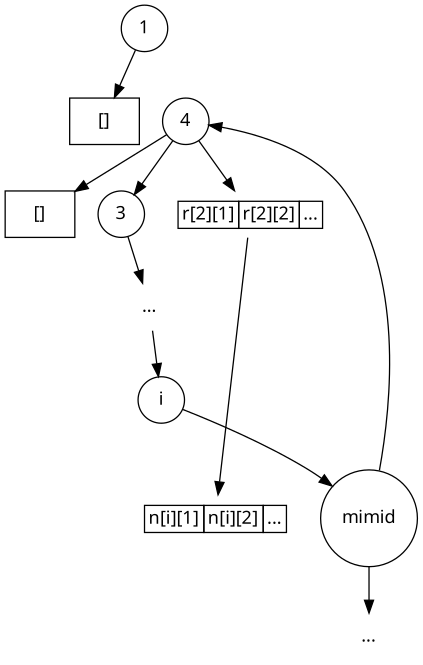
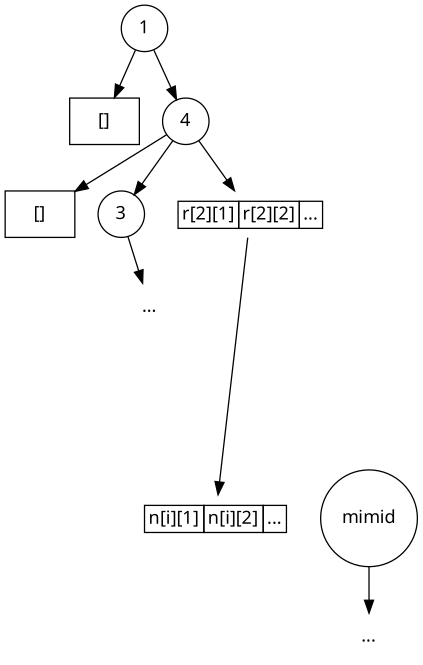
(376, 257) -> (162, 69)
(161, 400) -> none
